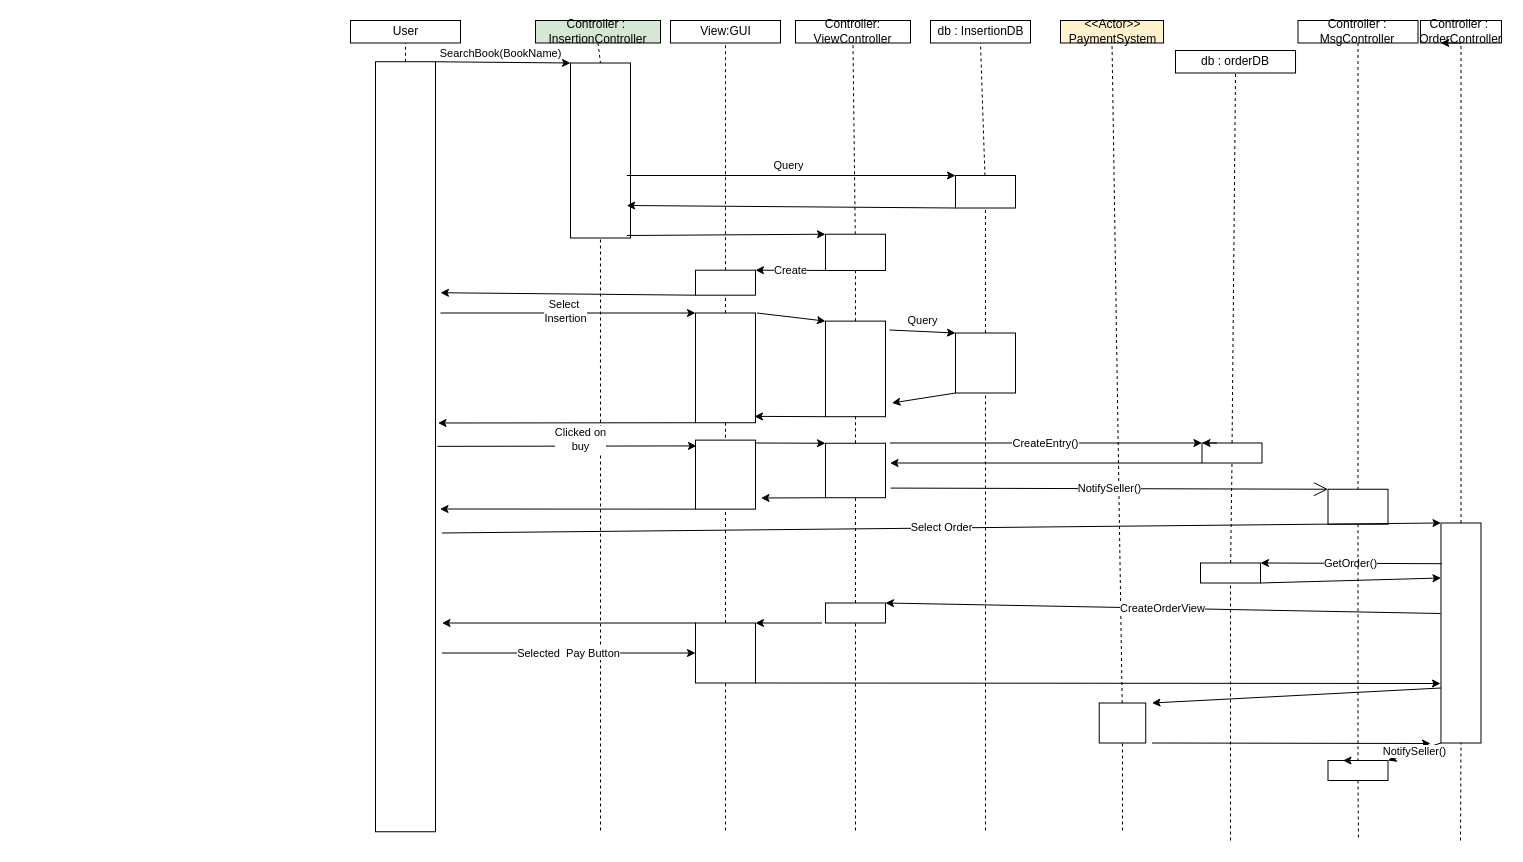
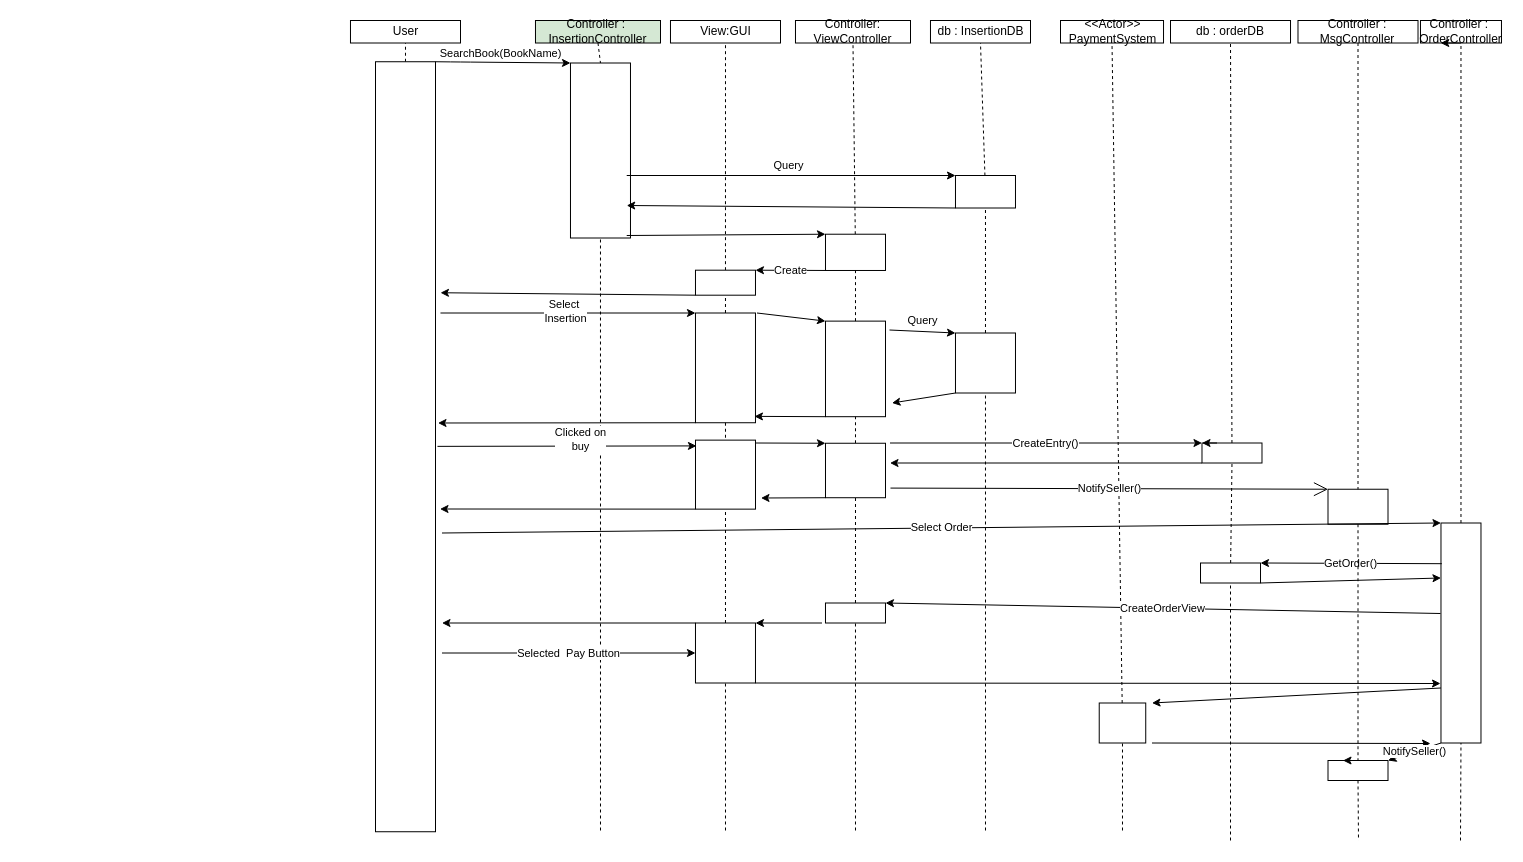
(1112, 32) -> (1112, 32)
(1236, 62) -> (1231, 32)
